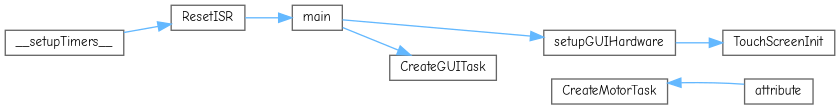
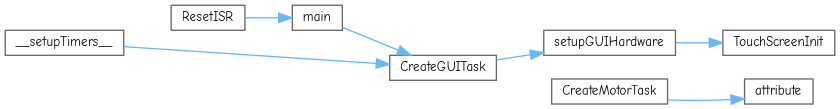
(436, 28) -> (513, 57)
(141, 29) -> (250, 55)
(713, 83) -> (699, 100)
